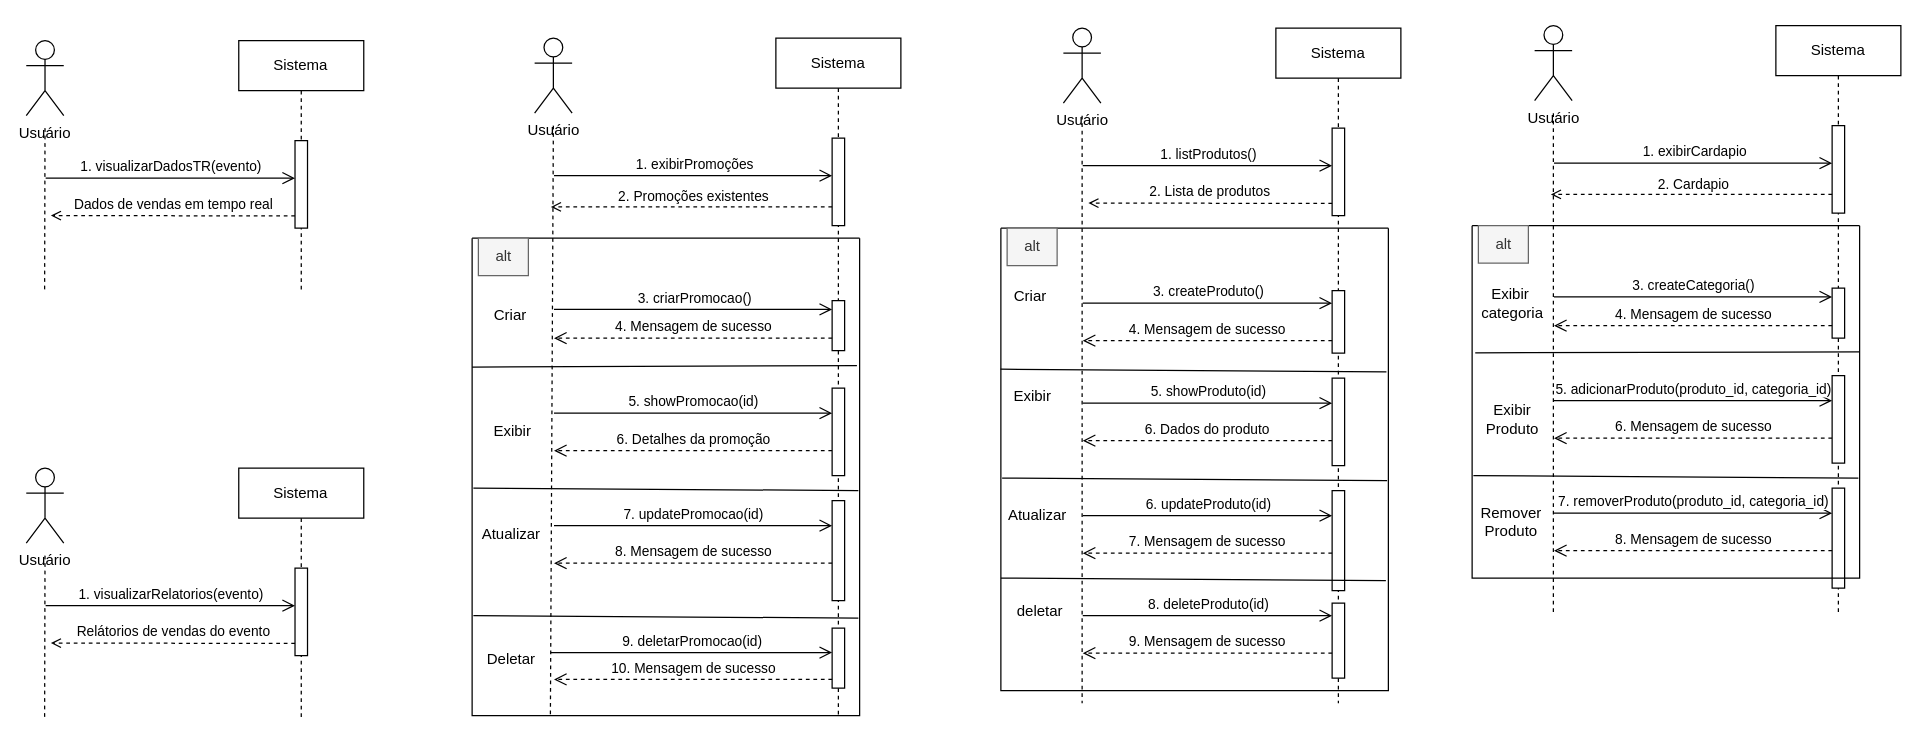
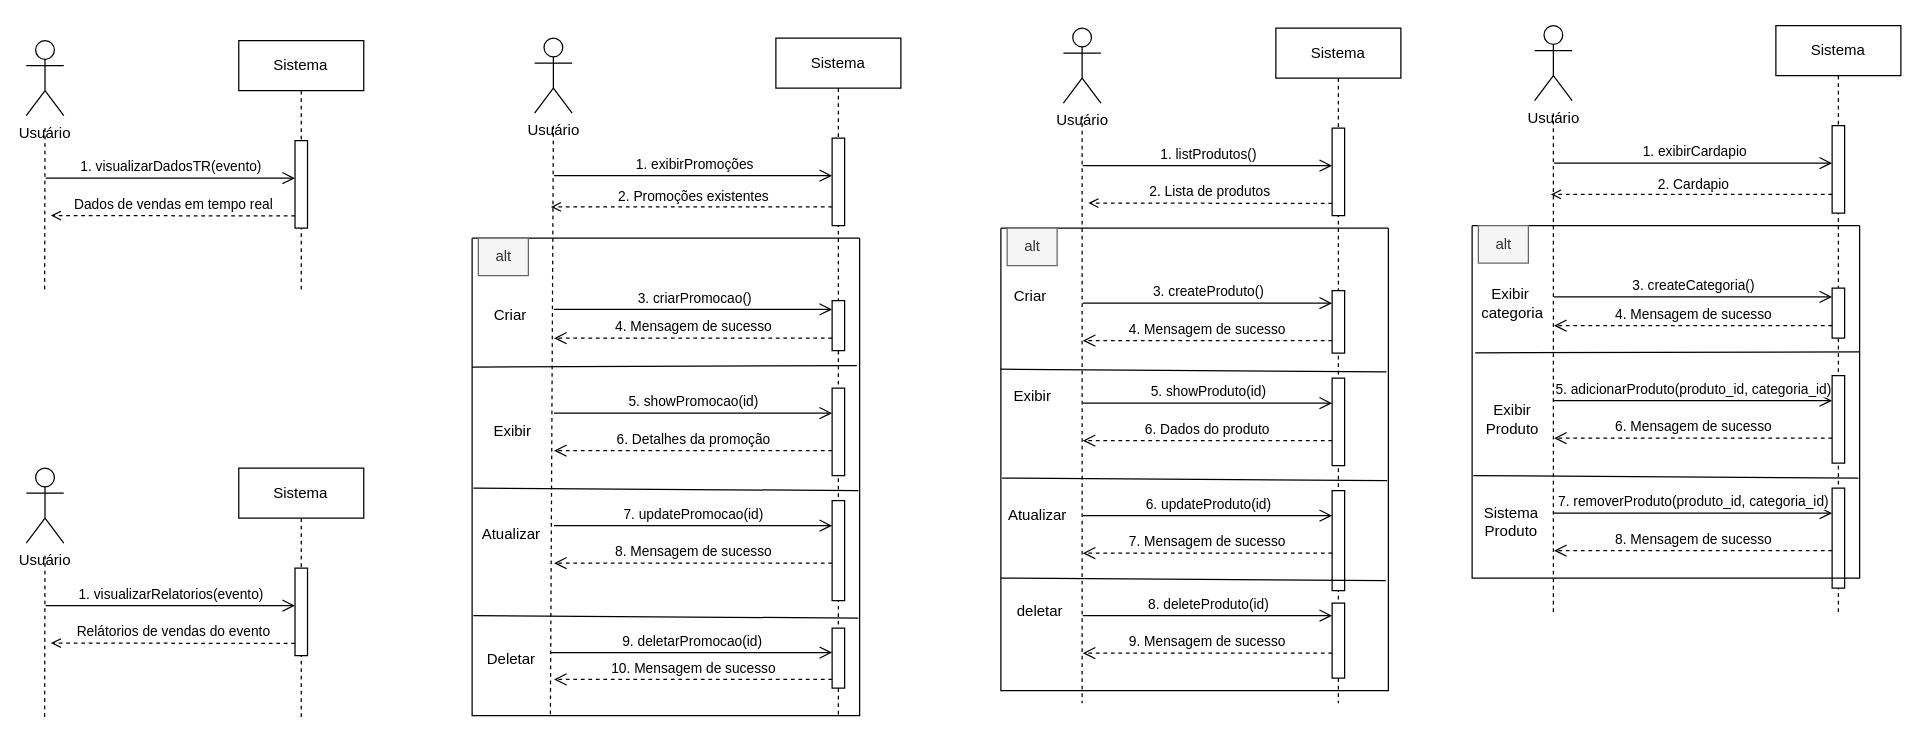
(1511, 522) -> (1511, 522)
